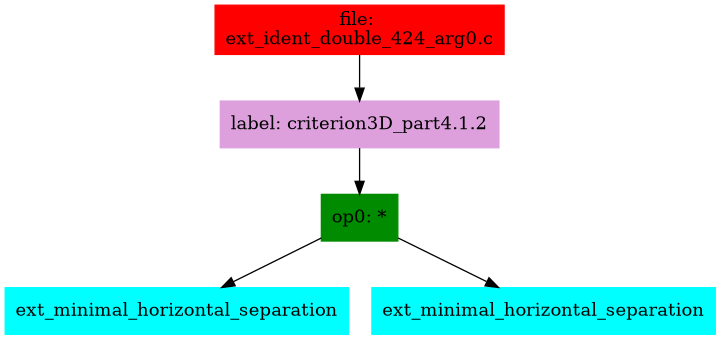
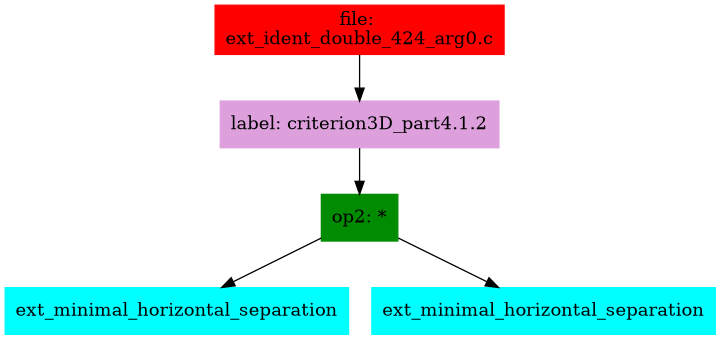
(360, 218) -> (360, 218)
